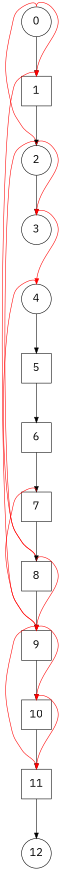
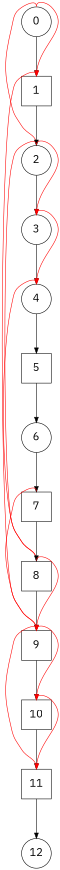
none -> (36, 262)
(36, 438) -> (36, 438)
